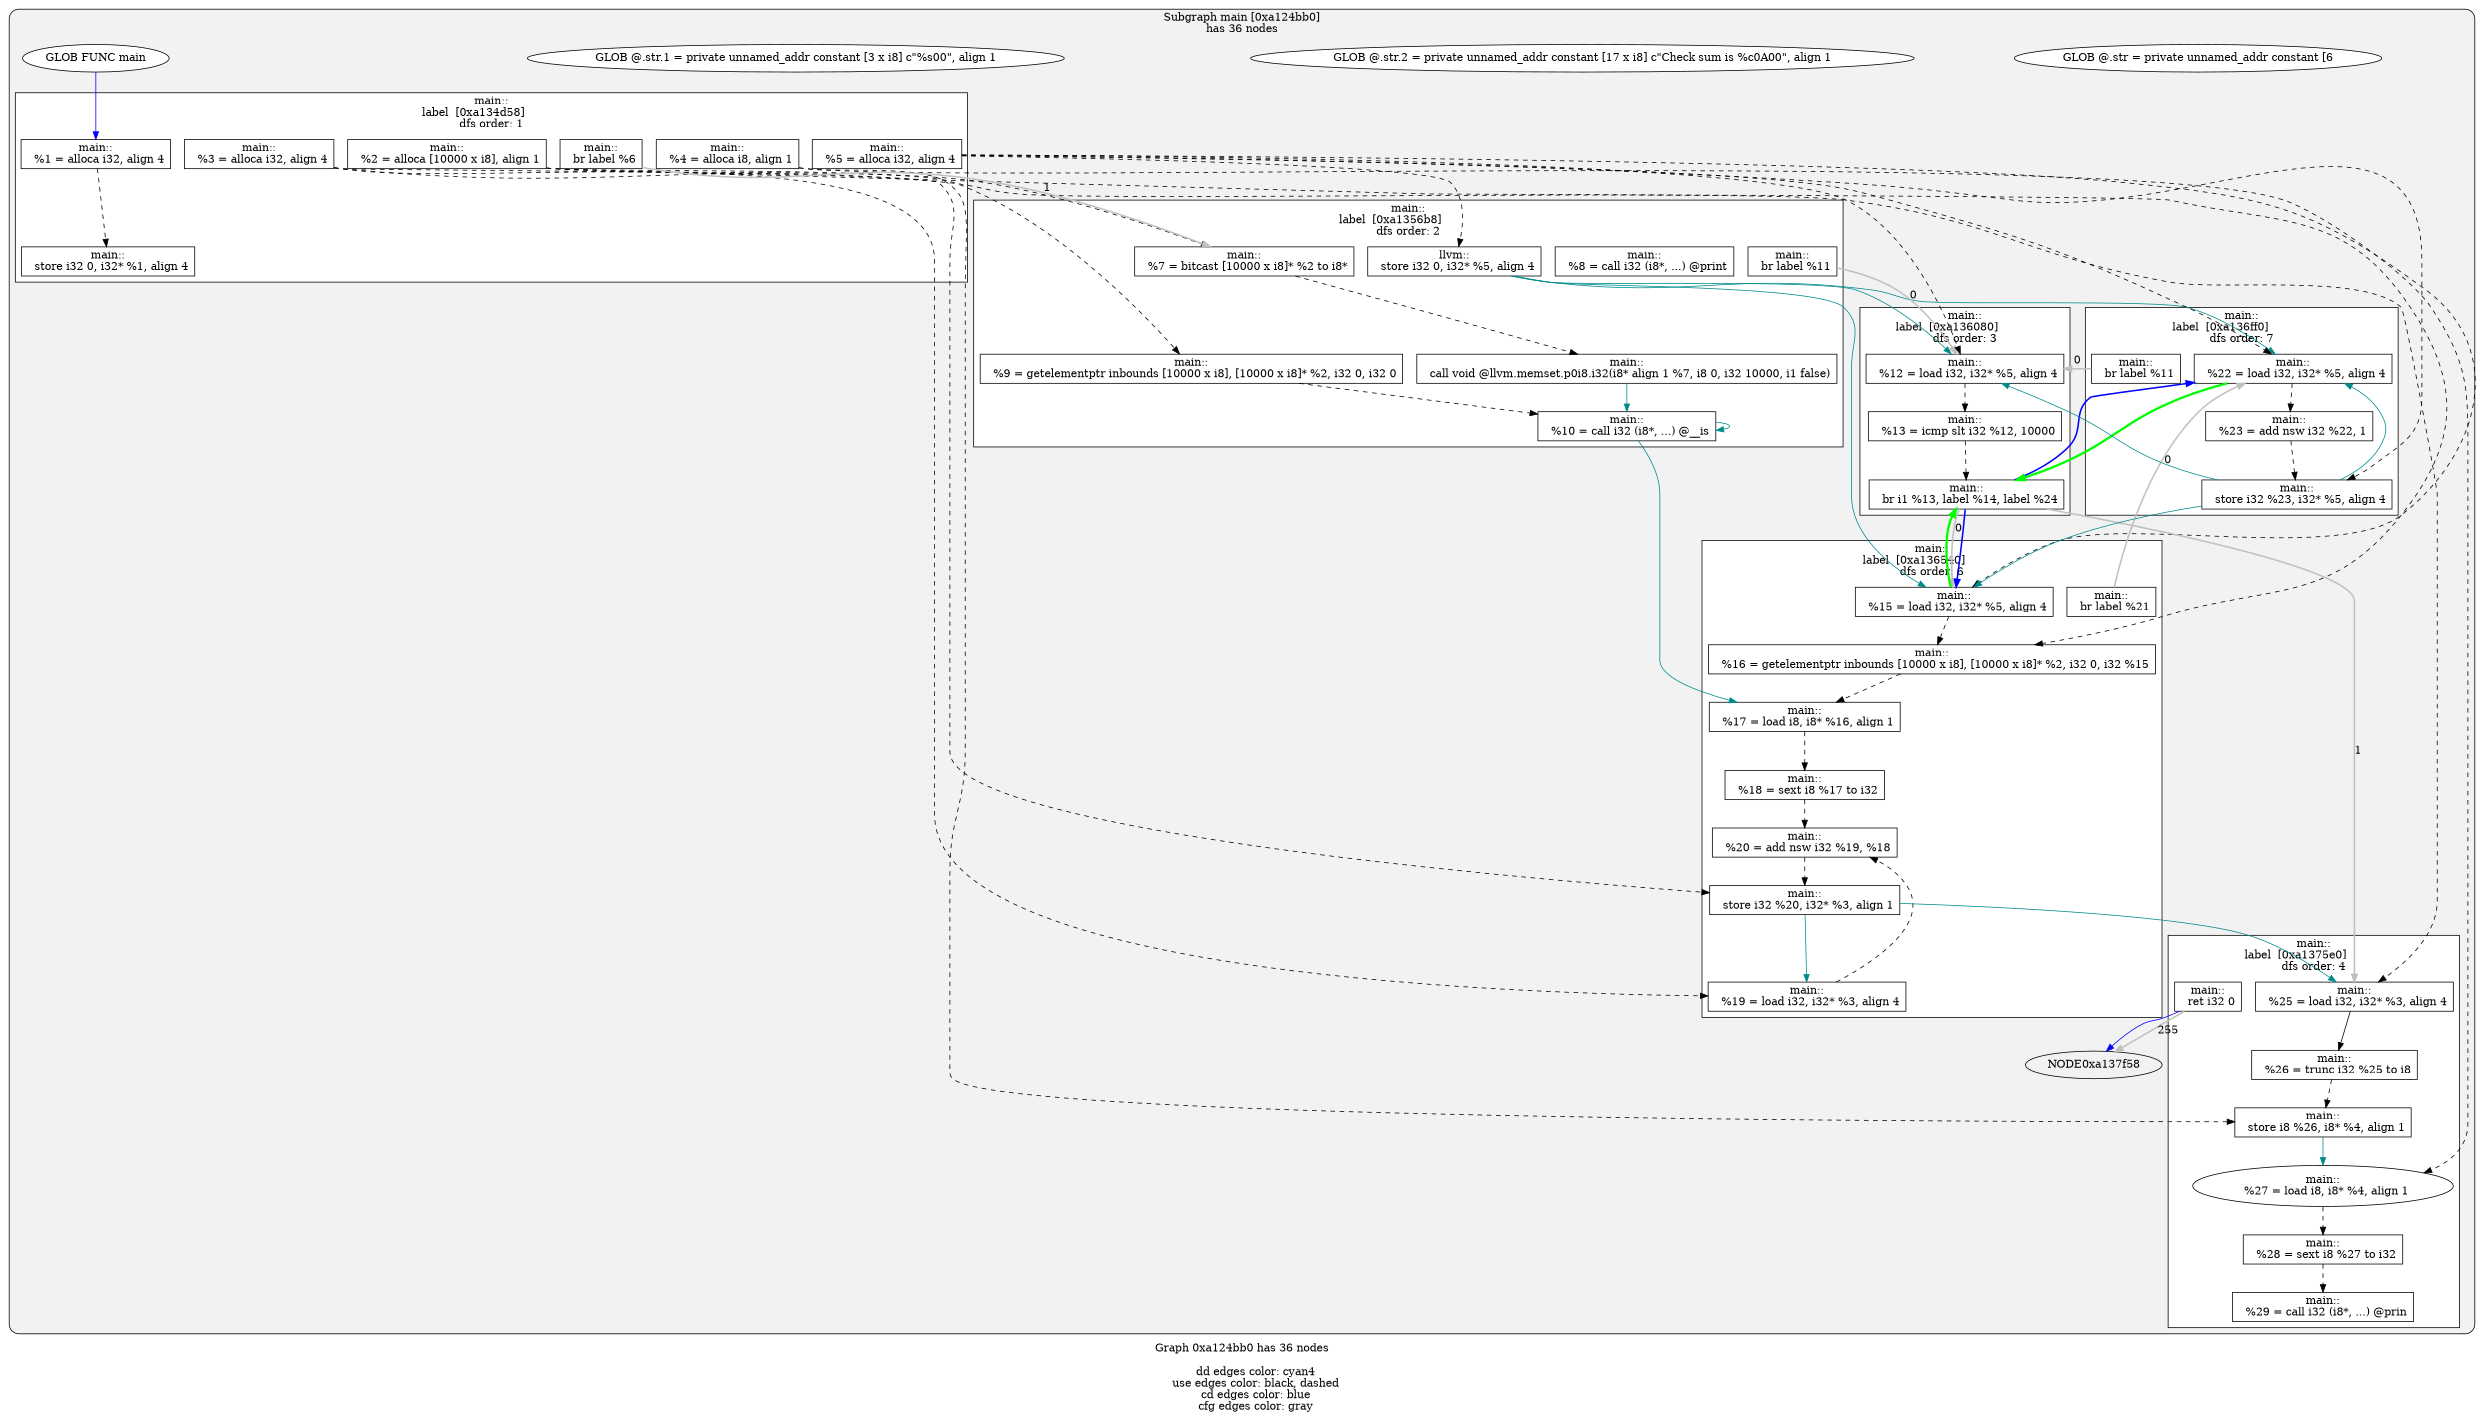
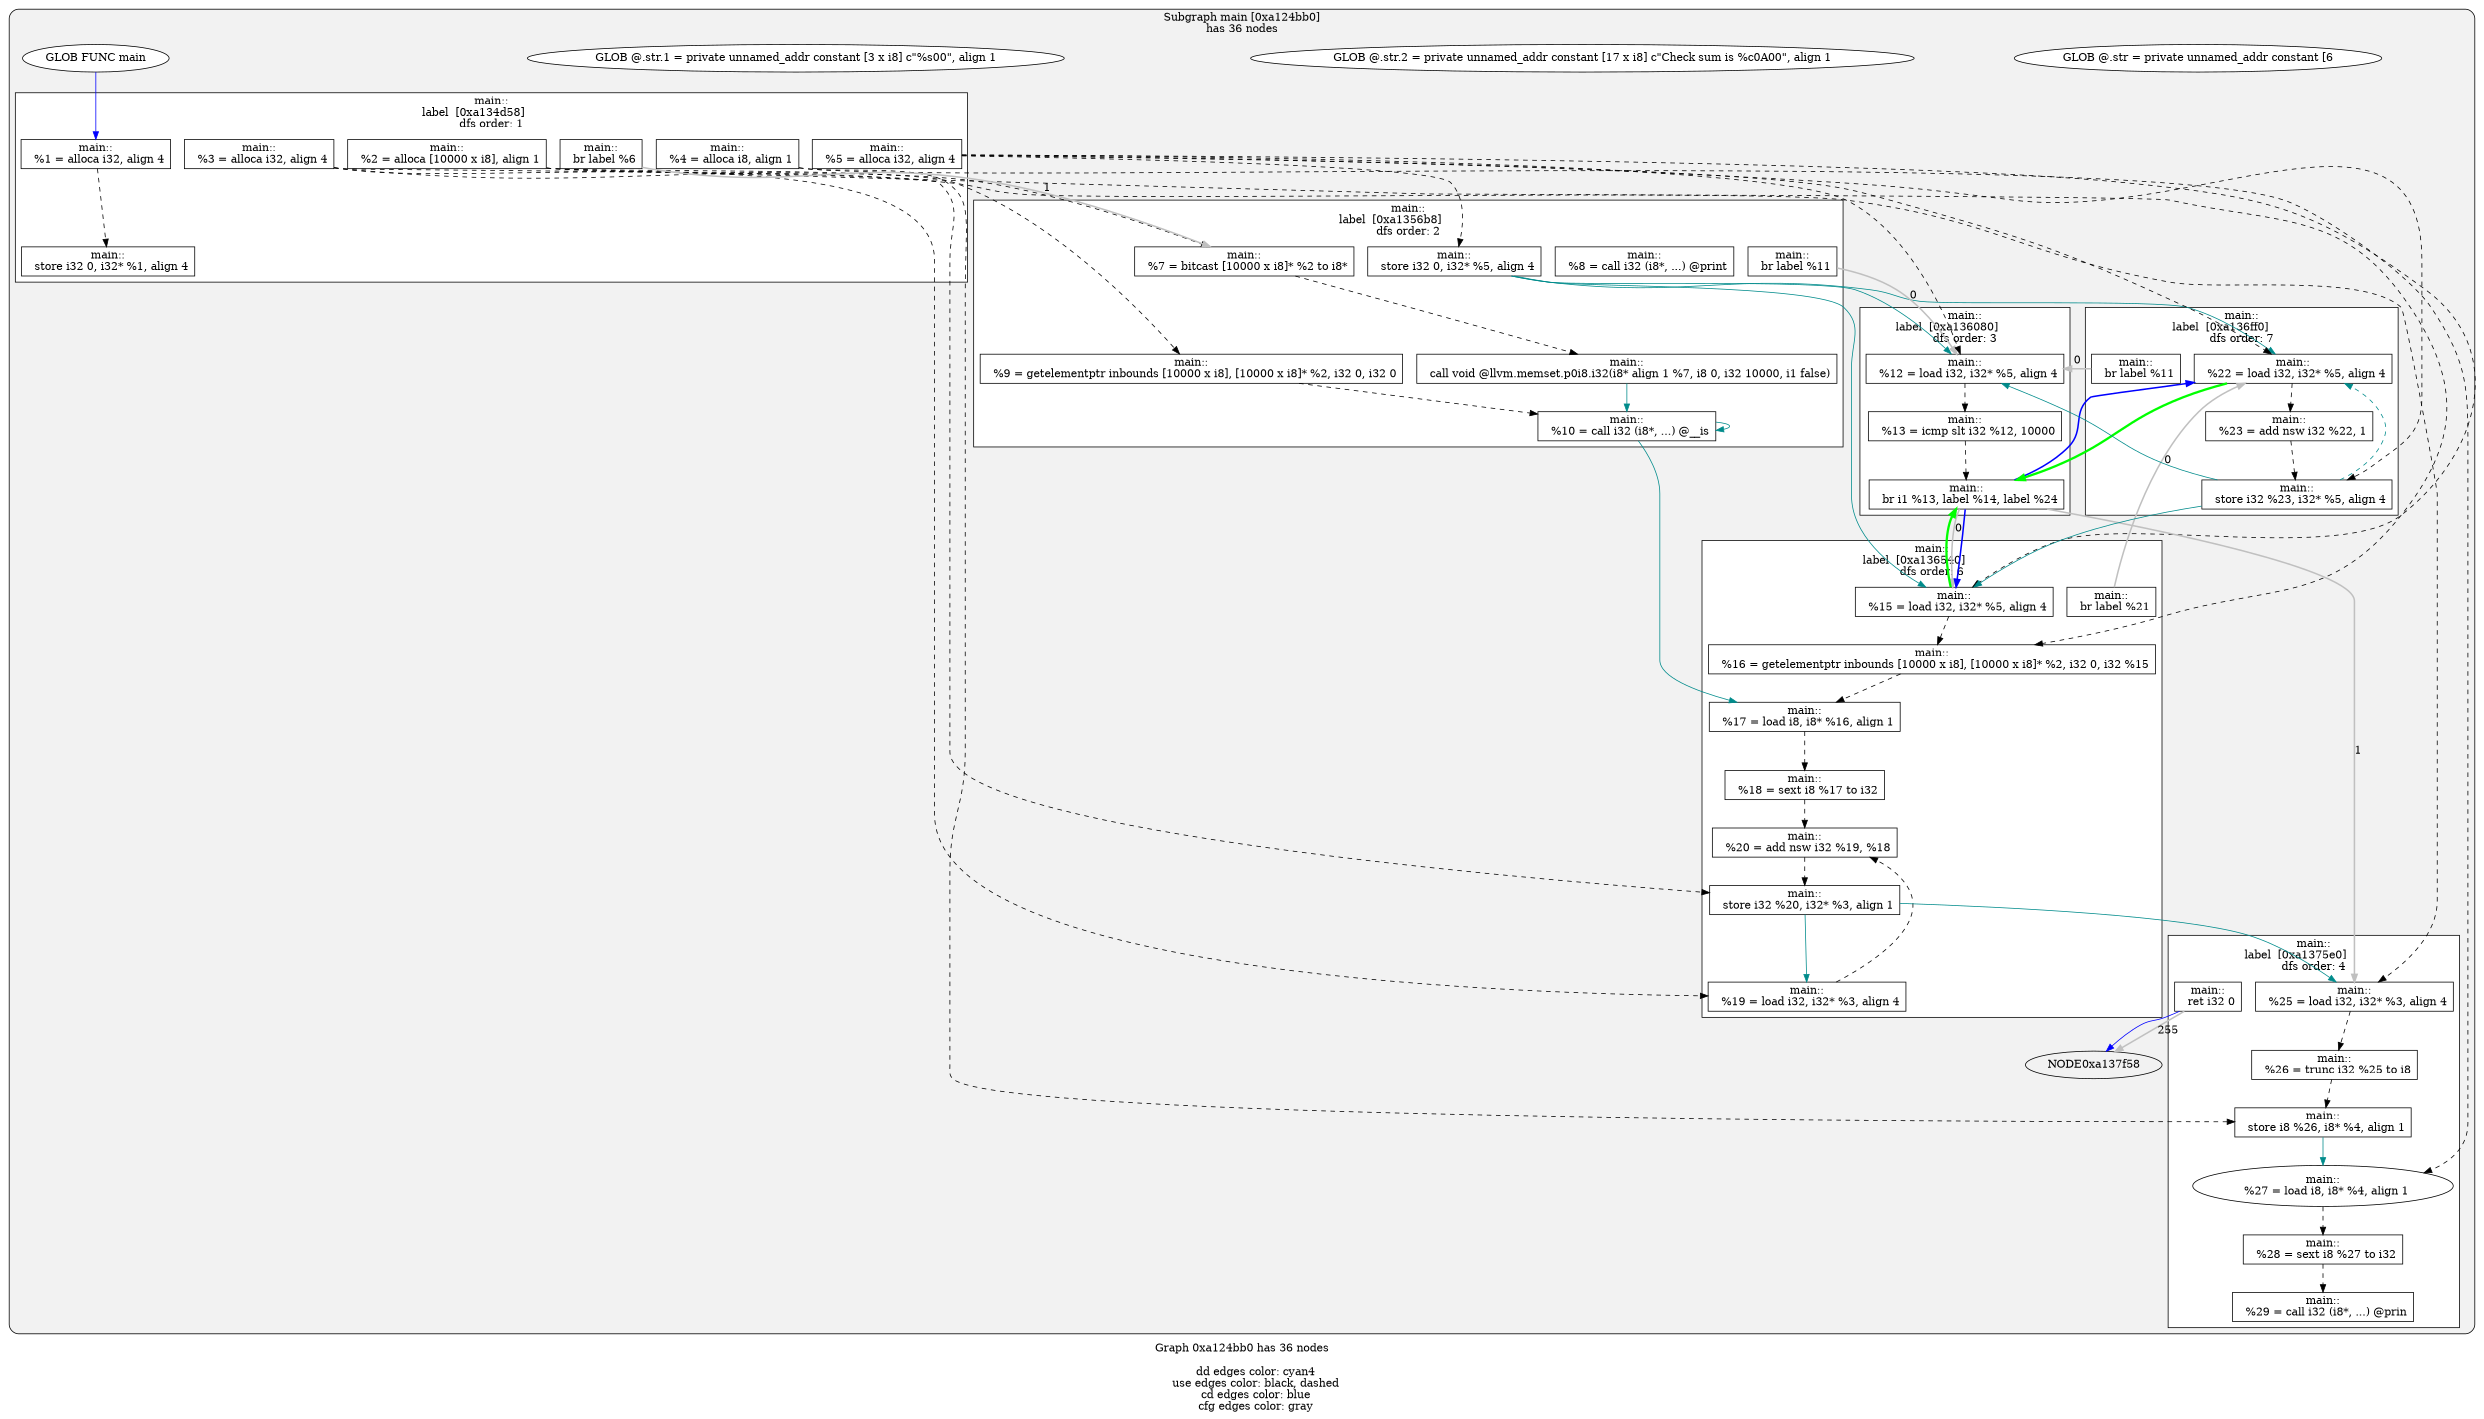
(1454, 261) -> (1454, 261)
(2385, 436) -> (2385, 436)
(2346, 1027) -> (2346, 1027)
